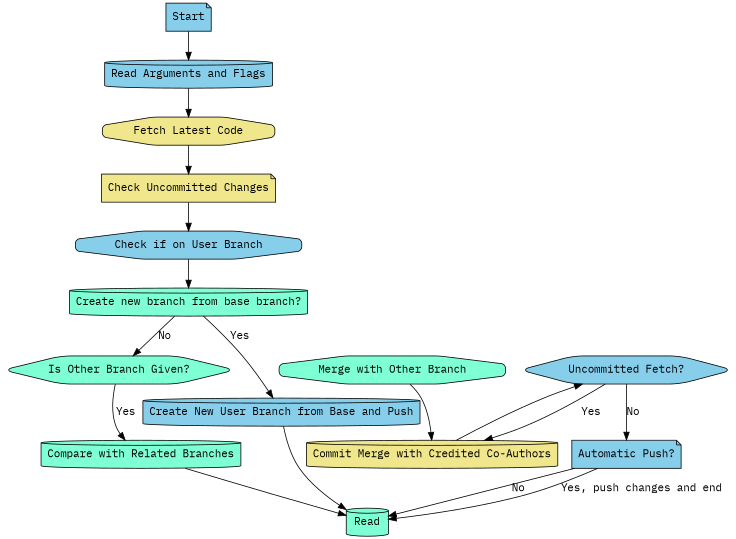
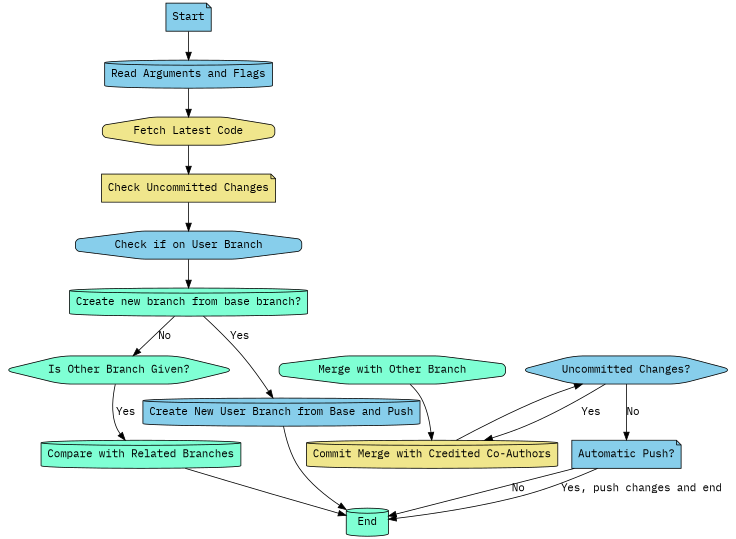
(626, 370) -> (626, 370)
(367, 522) -> (367, 522)
